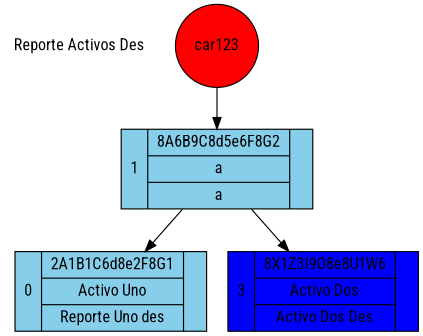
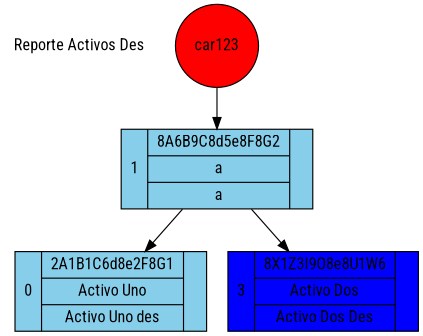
(219, 142) -> (219, 142)
(113, 317) -> (113, 317)
